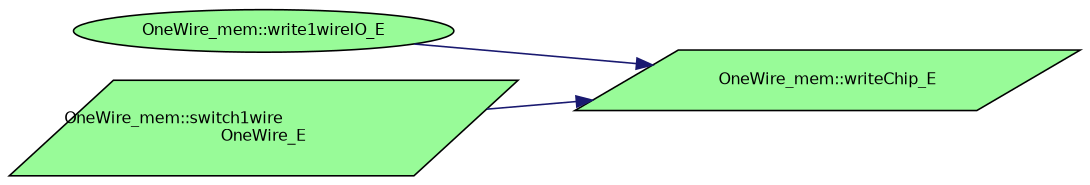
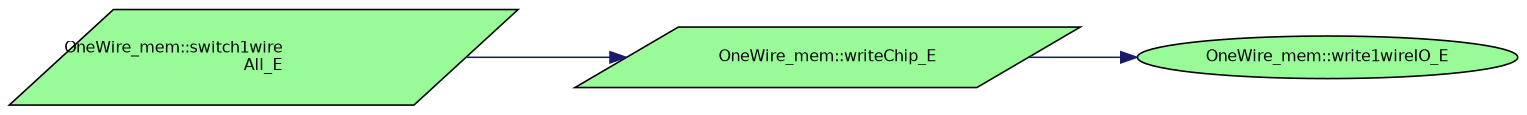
(525, 54) -> (1075, 57)
(264, 128) -> (264, 57)
